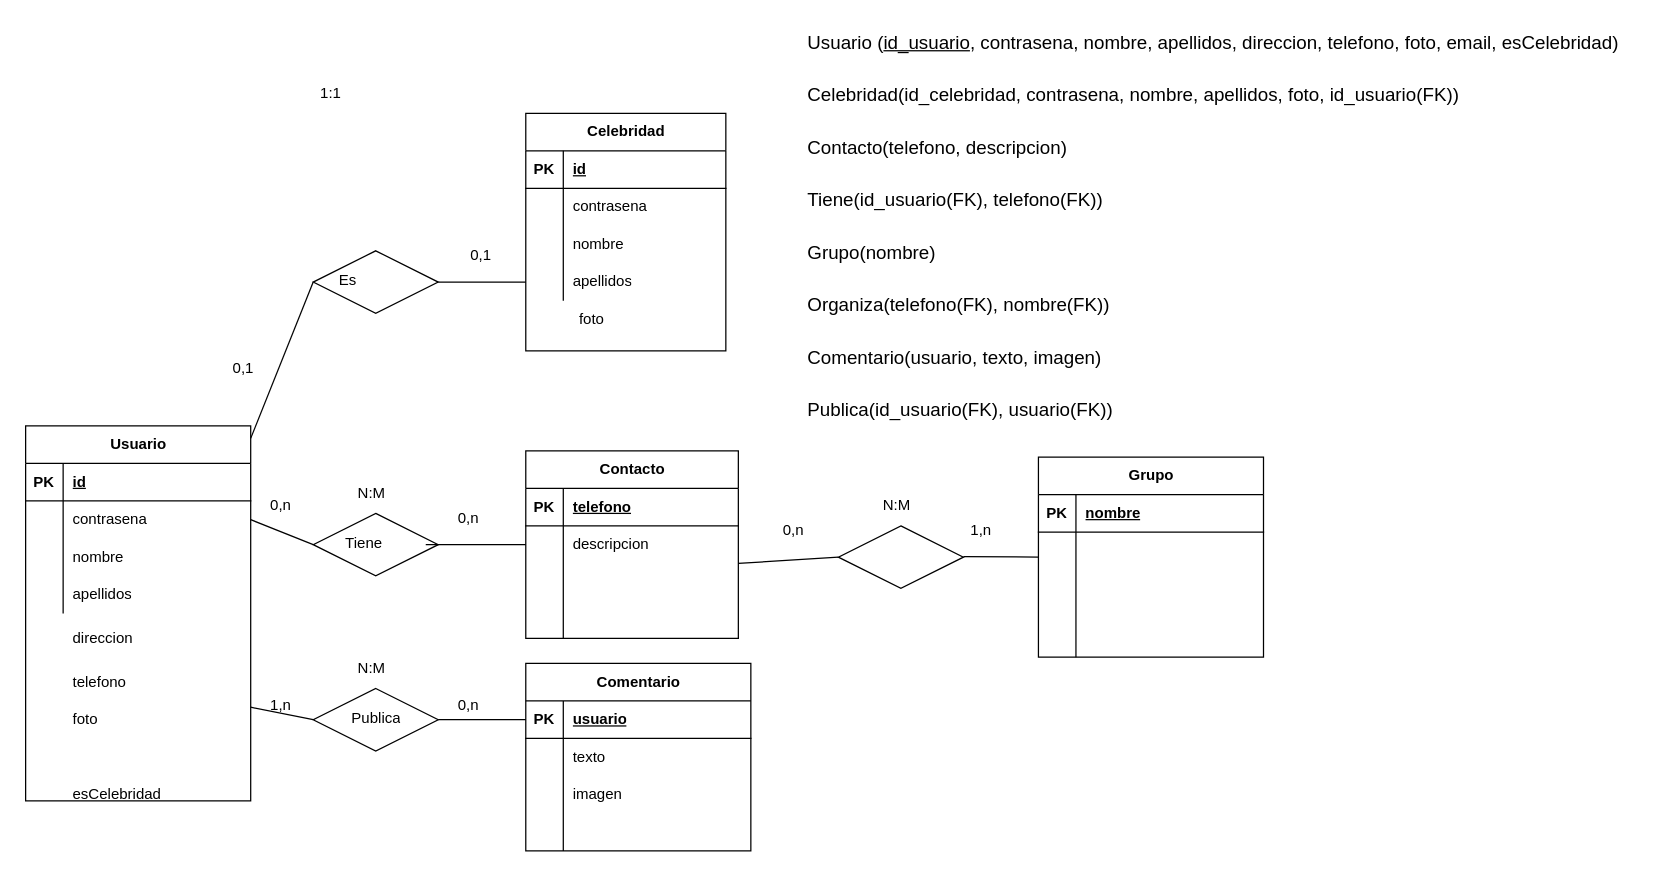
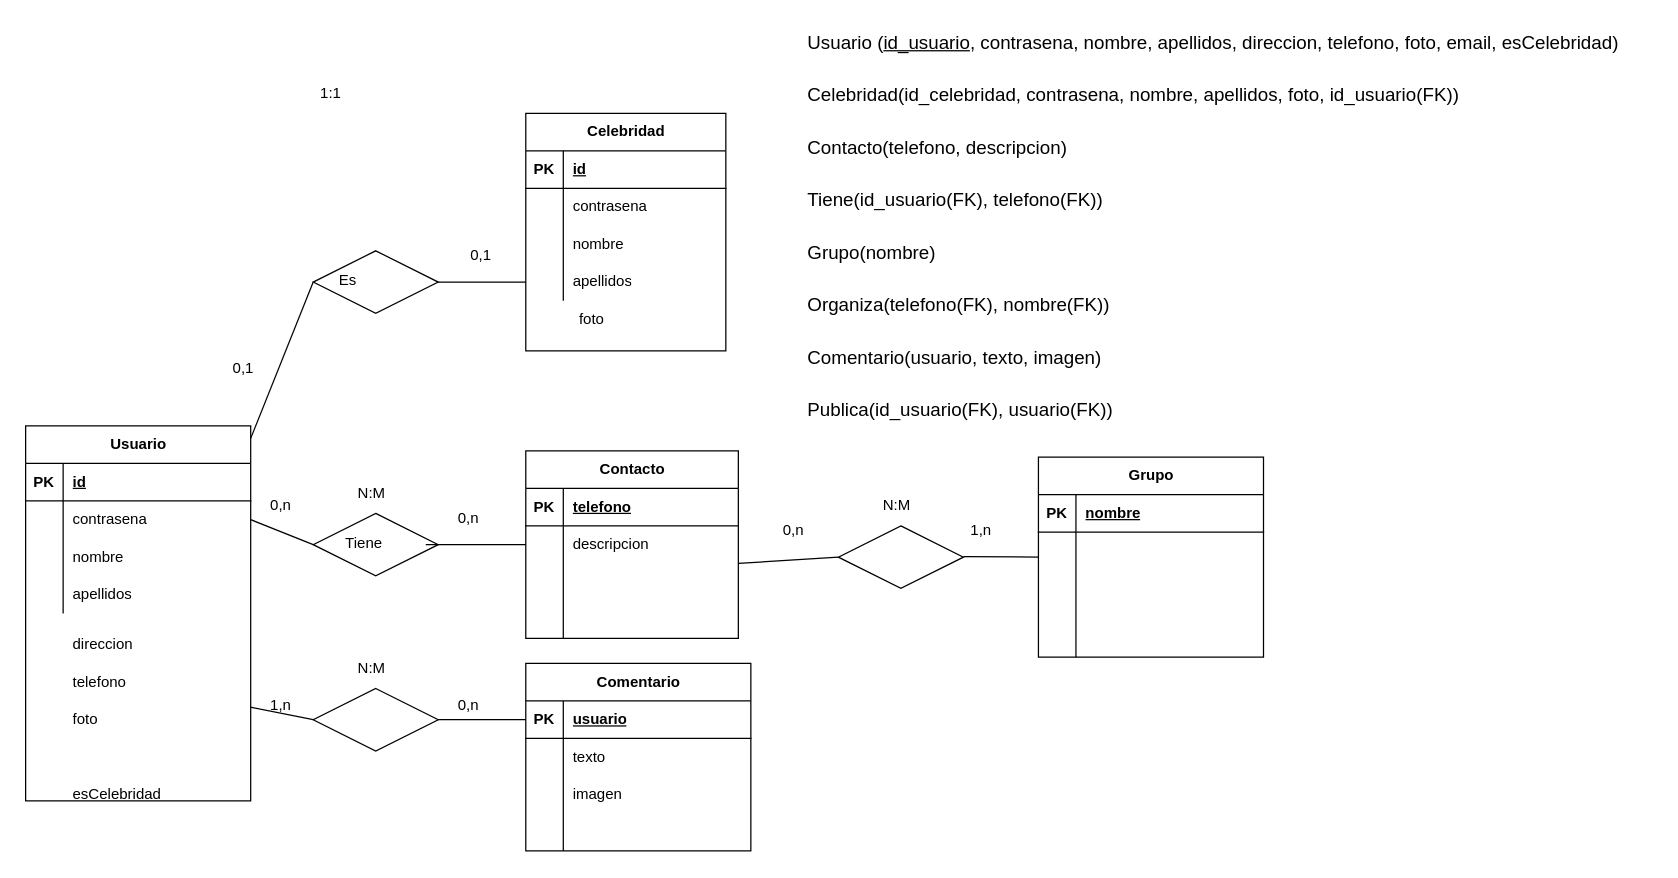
(135, 638) -> (157, 644)
(388, 719) -> none
